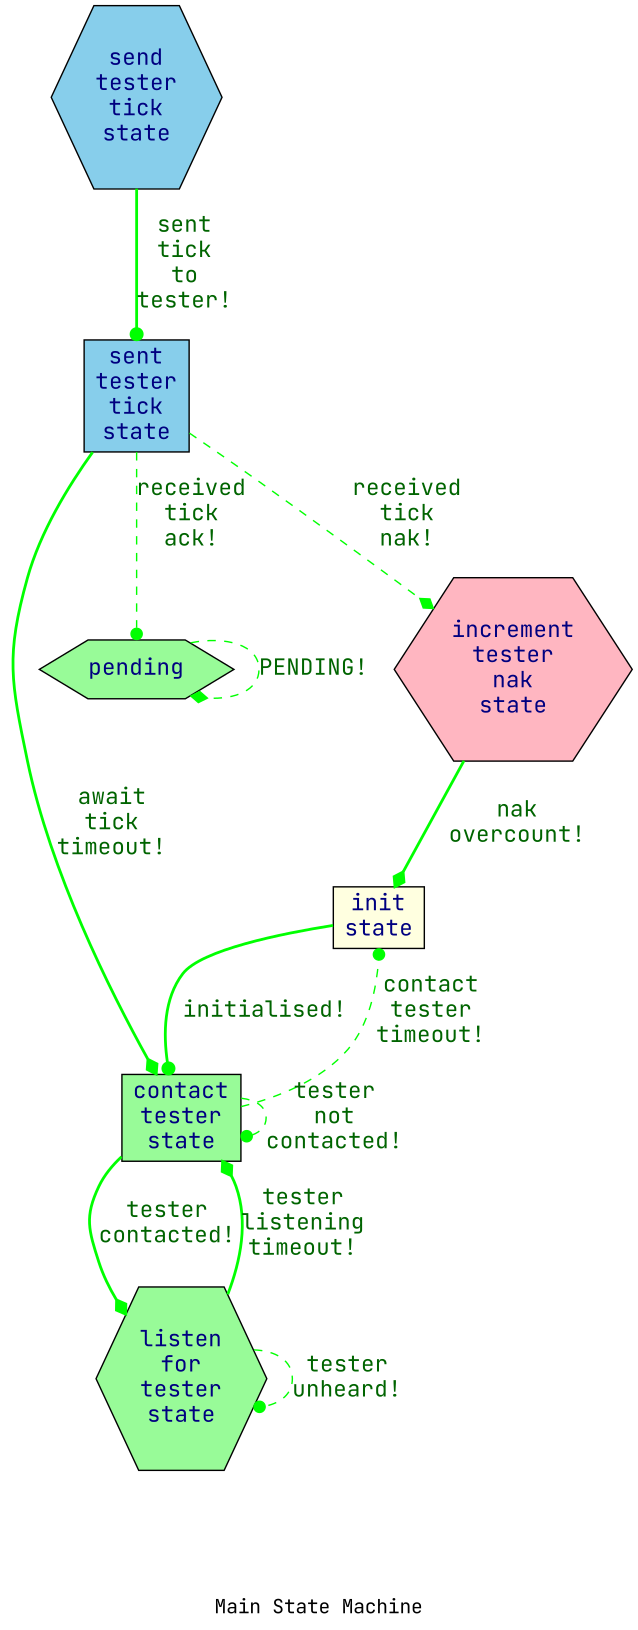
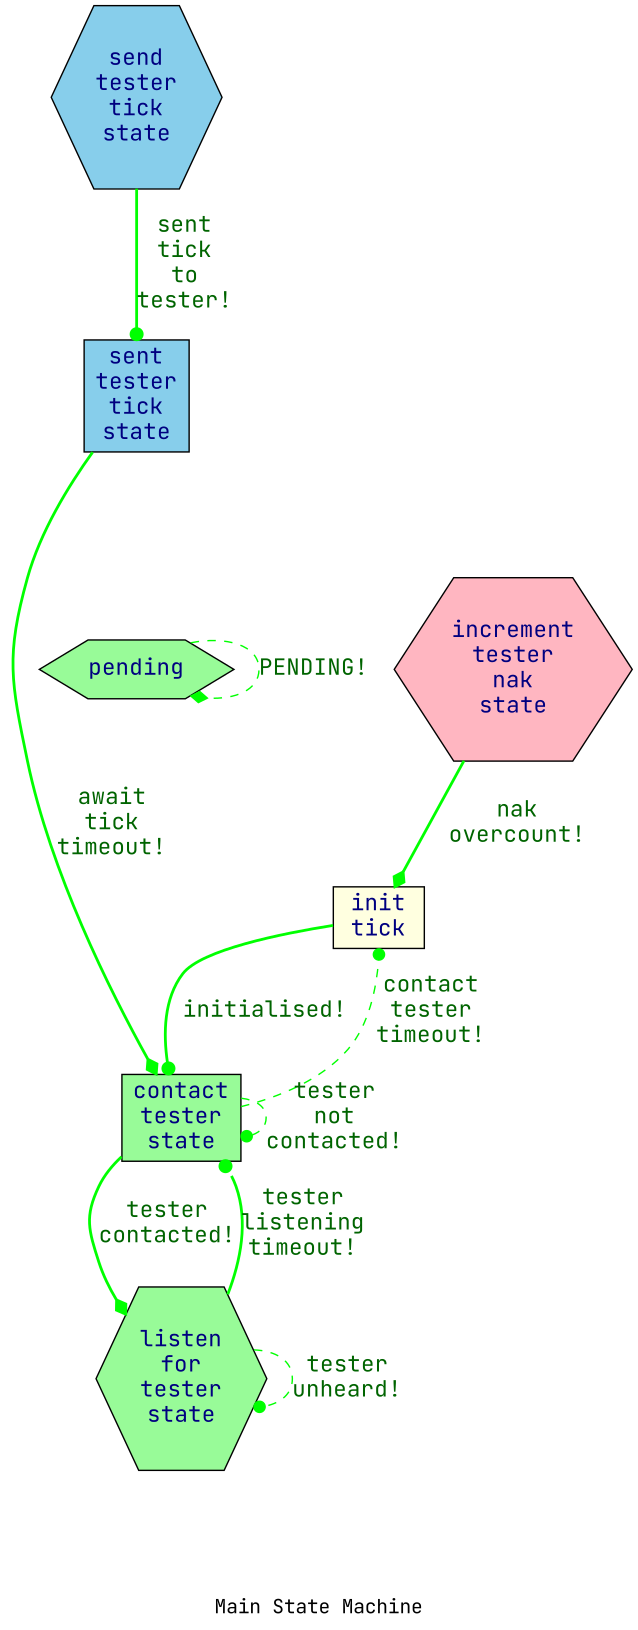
(305, 515) -> none
(137, 540) -> none
(379, 918) -> (379, 918)
(242, 1235) -> (242, 1235)
